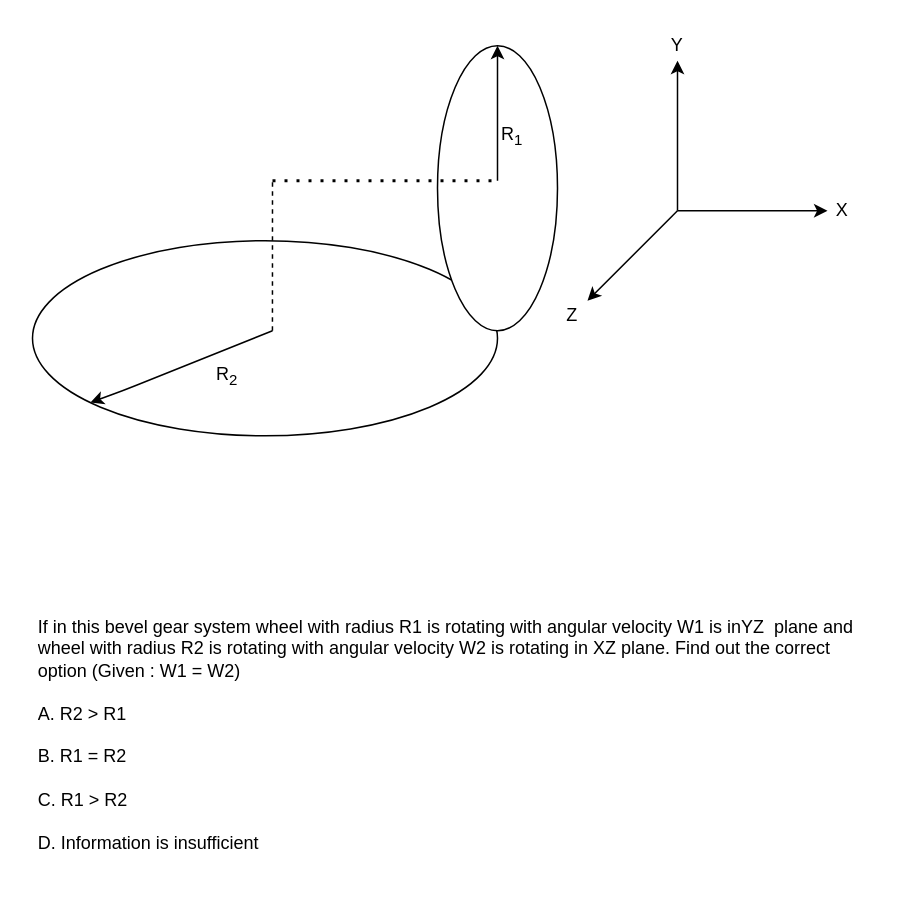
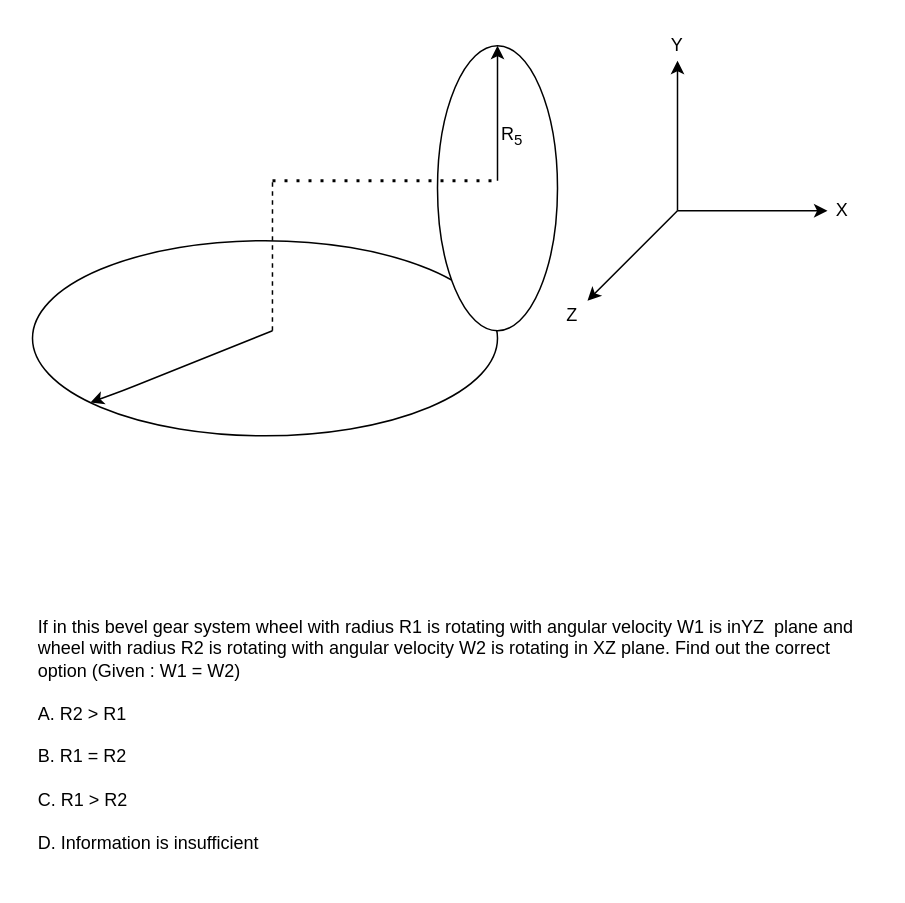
(512, 136) -> (512, 136)
(227, 376) -> none
